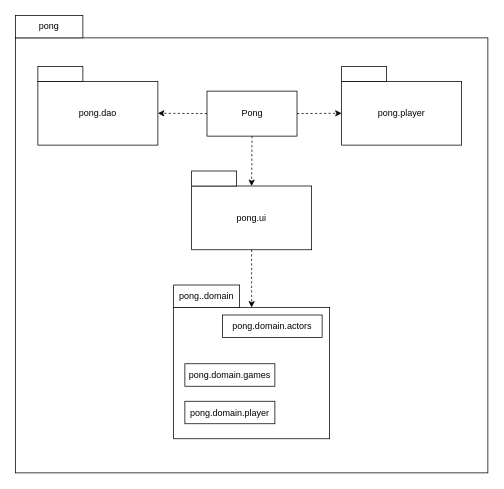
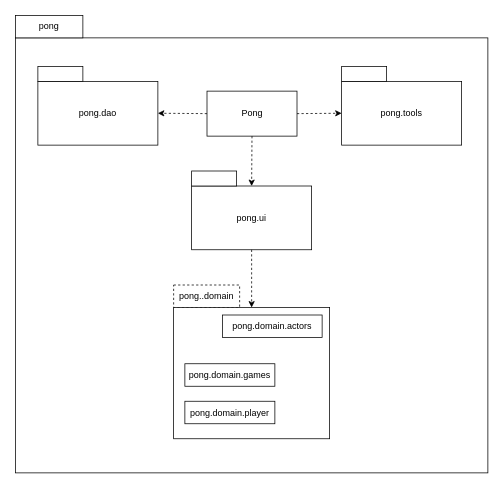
(402, 114) -> (402, 114)
(207, 296) -> (207, 296)
